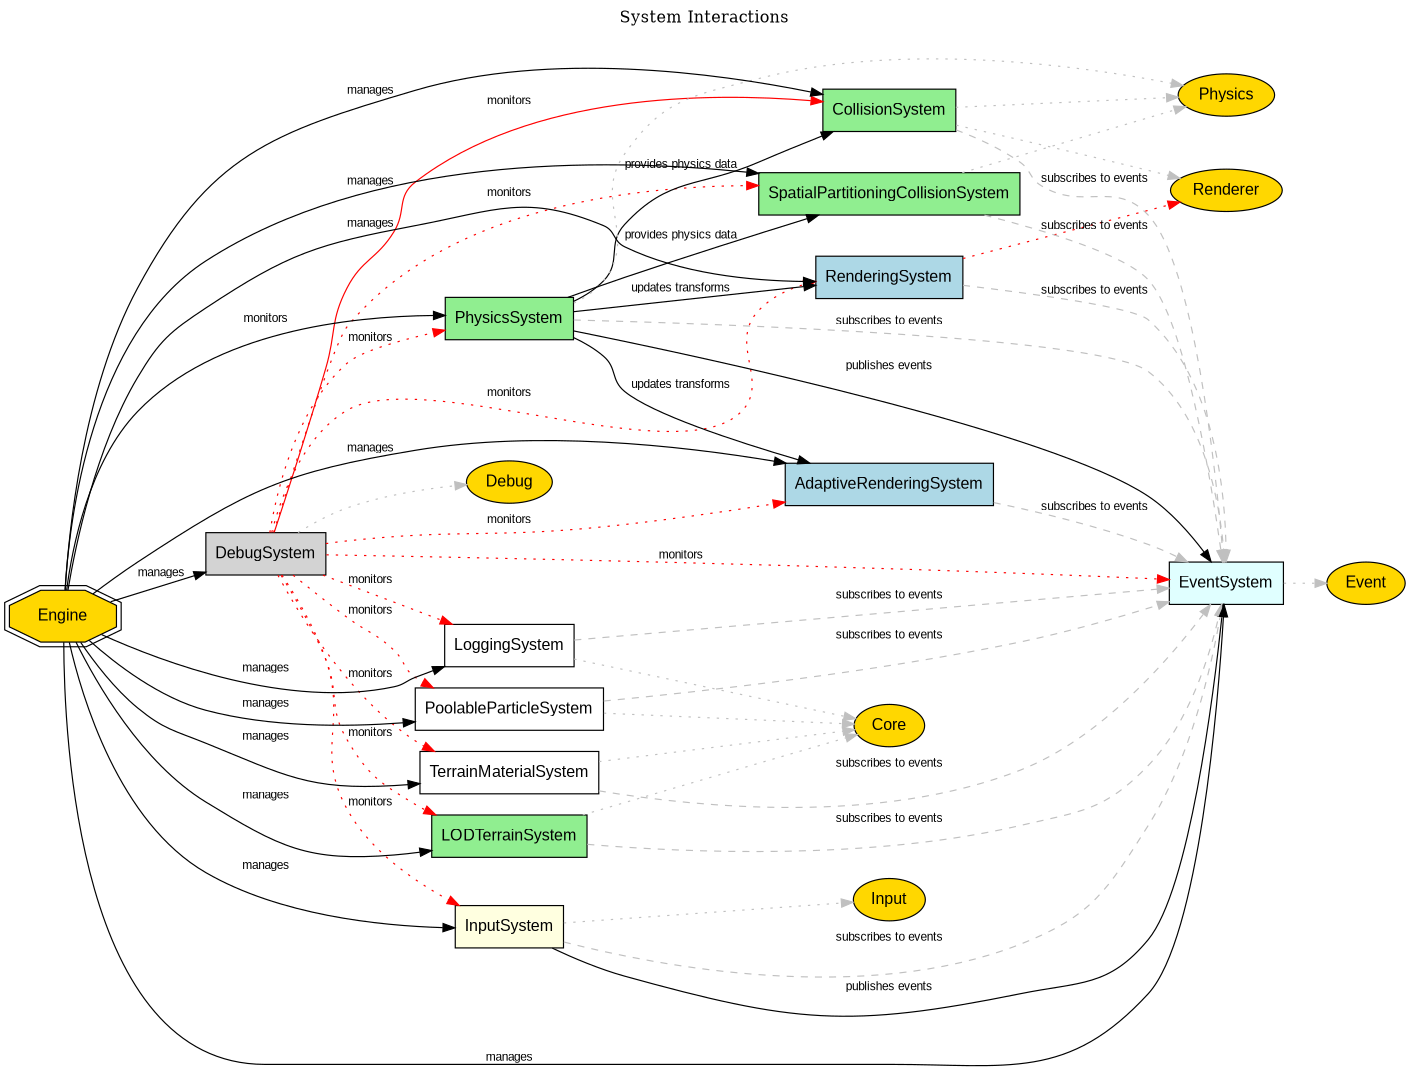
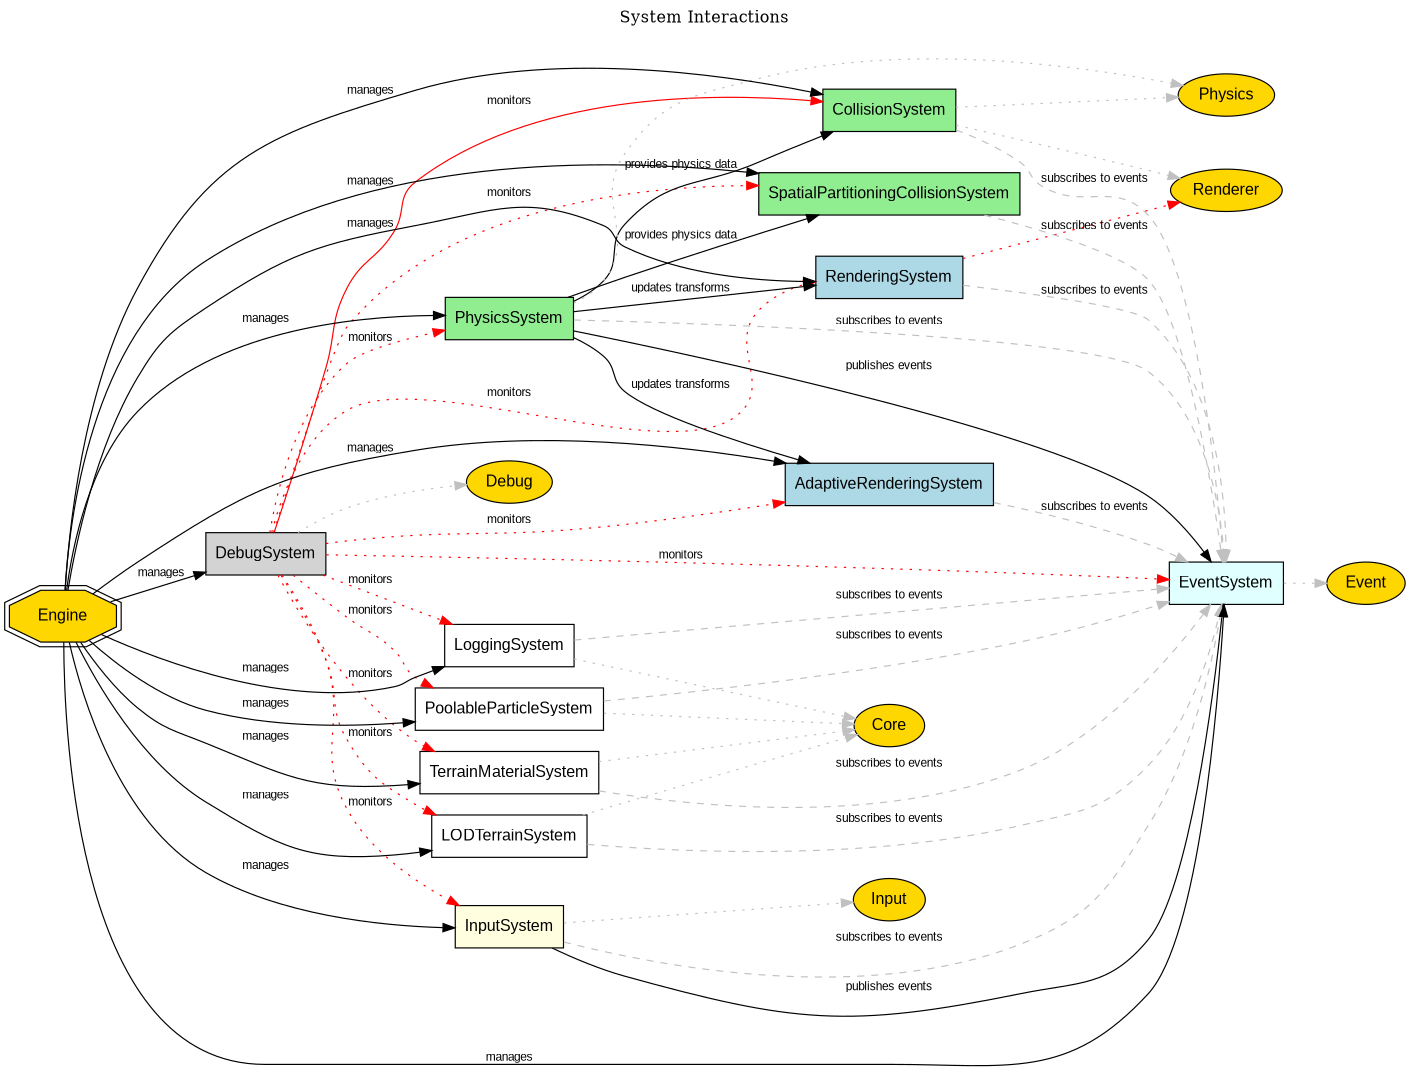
(1068, 141) -> none
(266, 319) -> (266, 319)
(509, 836) -> (509, 836)
